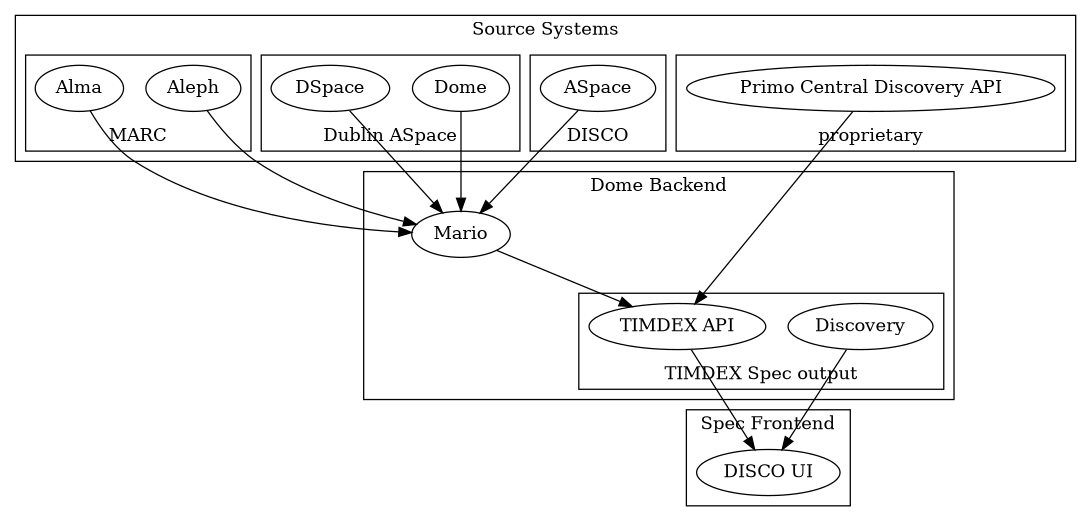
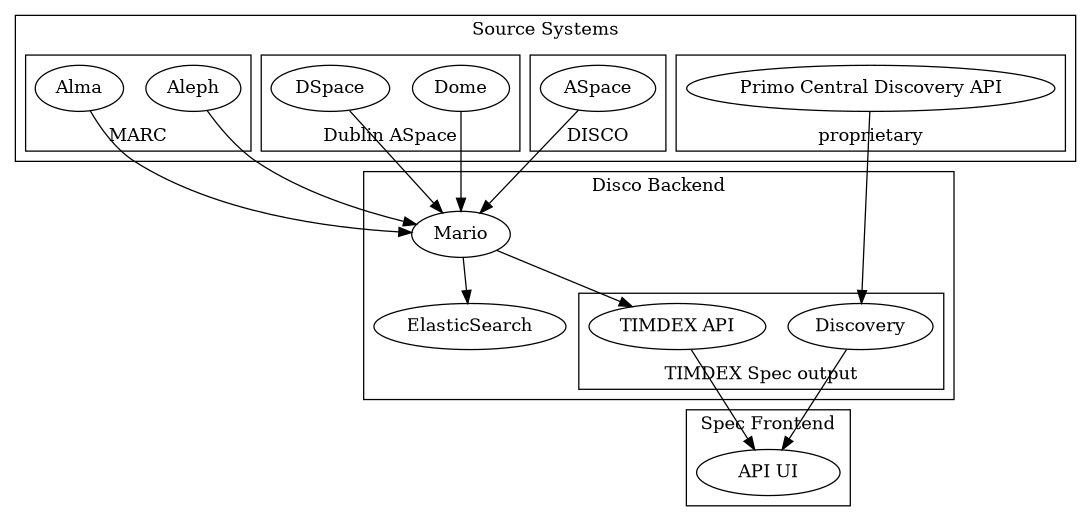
(659, 186) -> (659, 186)
(778, 203) -> (866, 201)
none -> (470, 327)
(768, 473) -> (768, 473)
